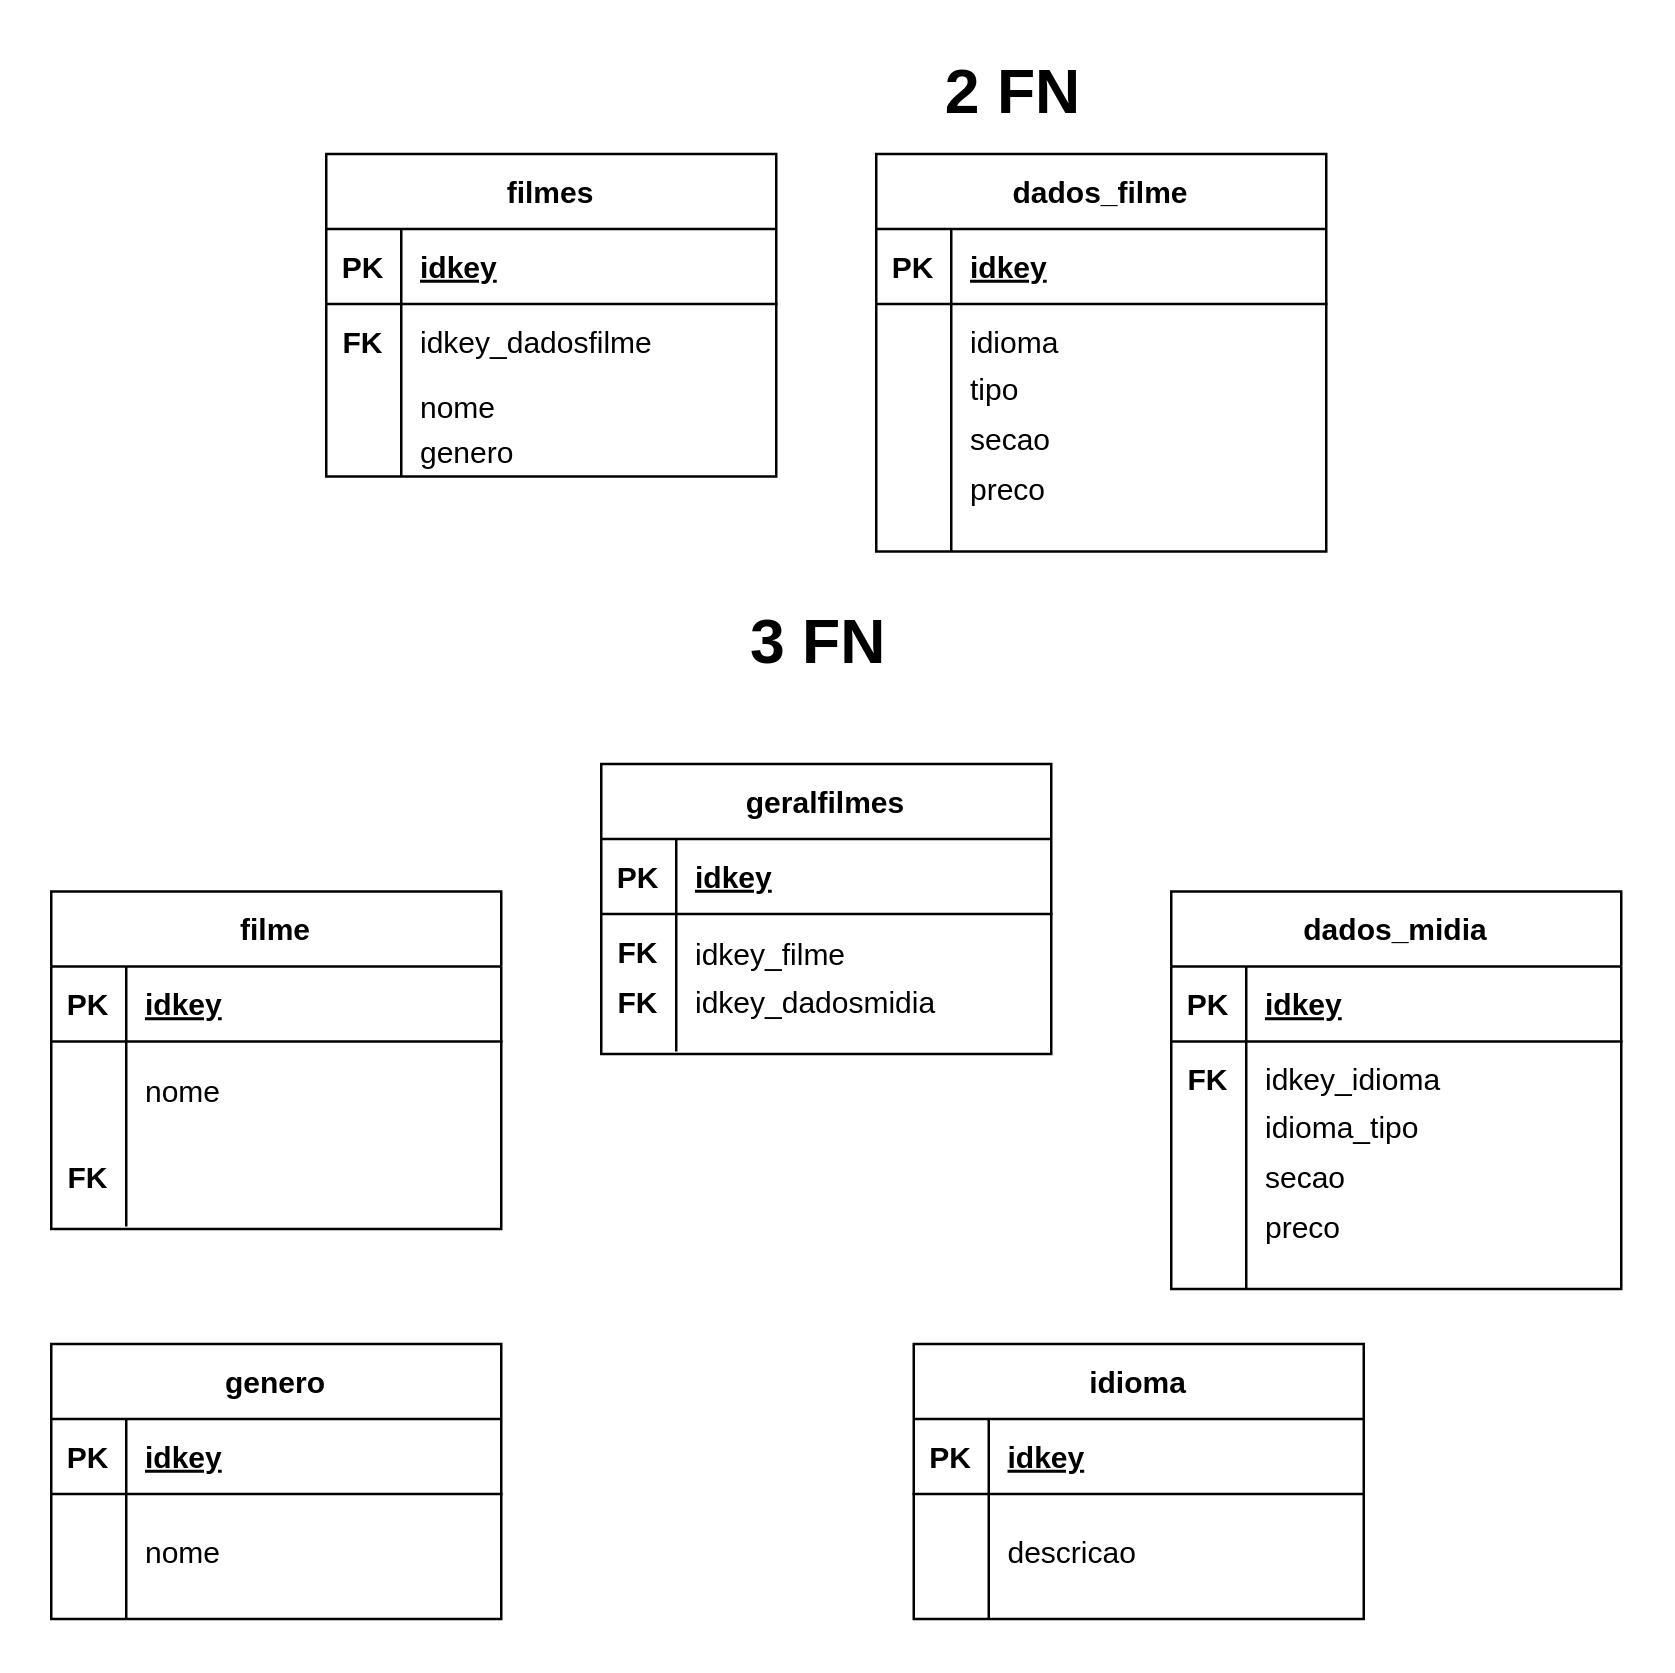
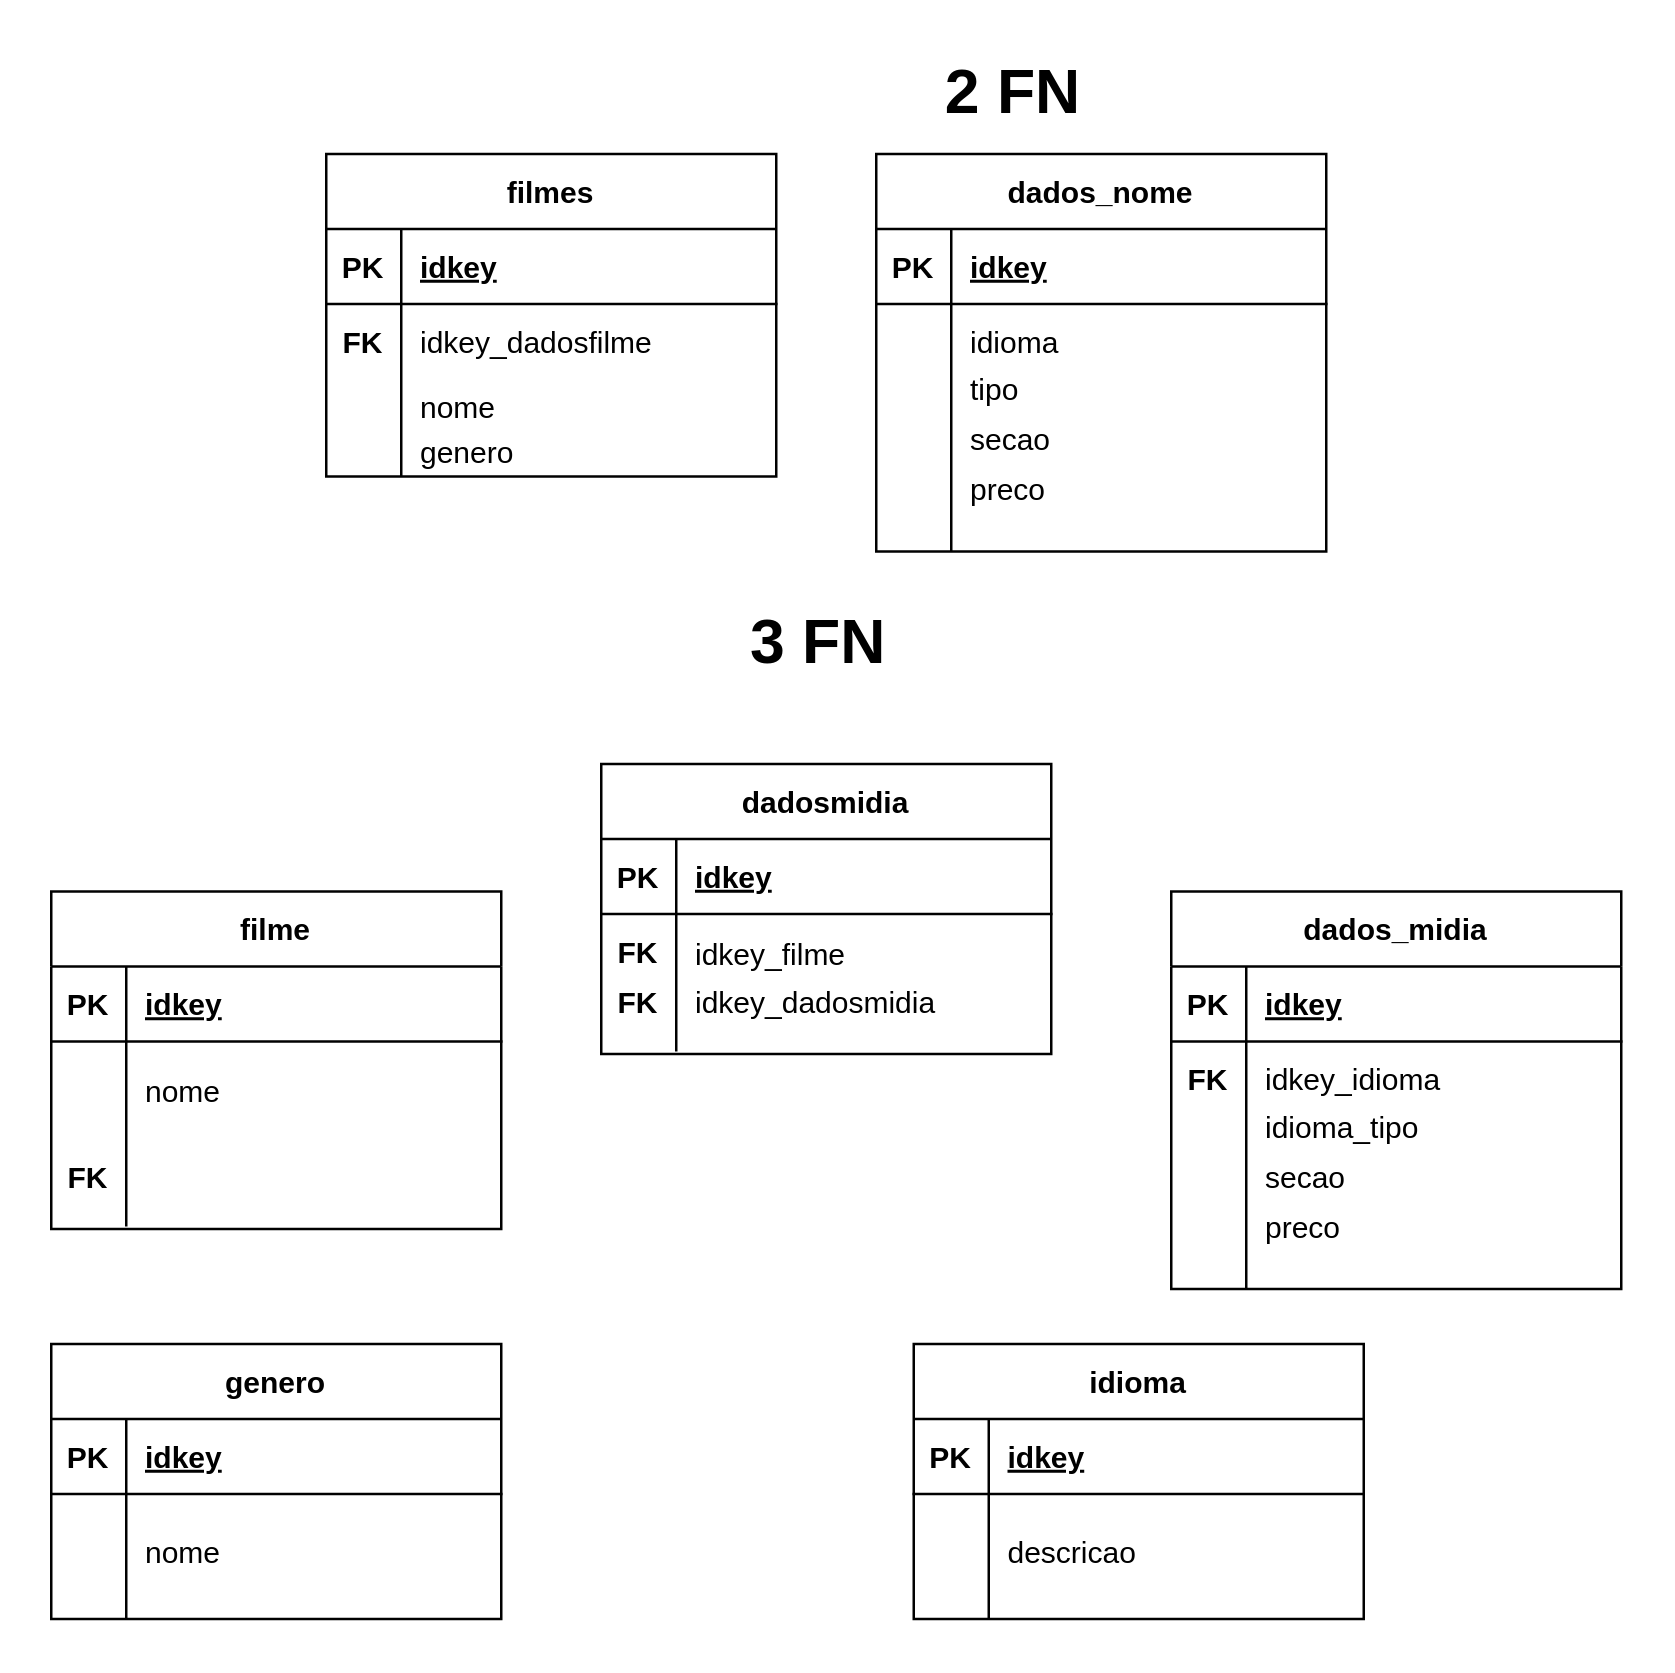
(1100, 193) -> (1100, 193)
(825, 803) -> (825, 803)
